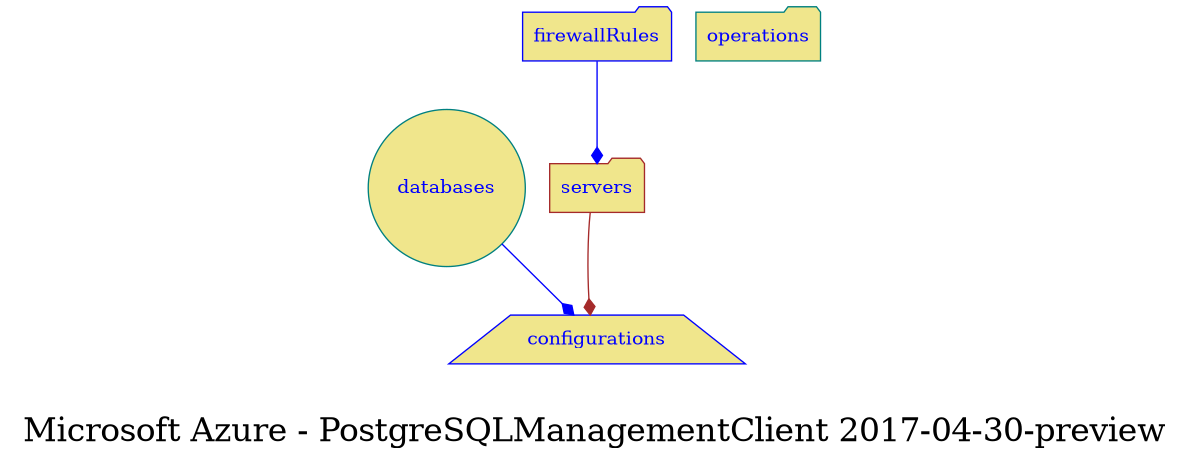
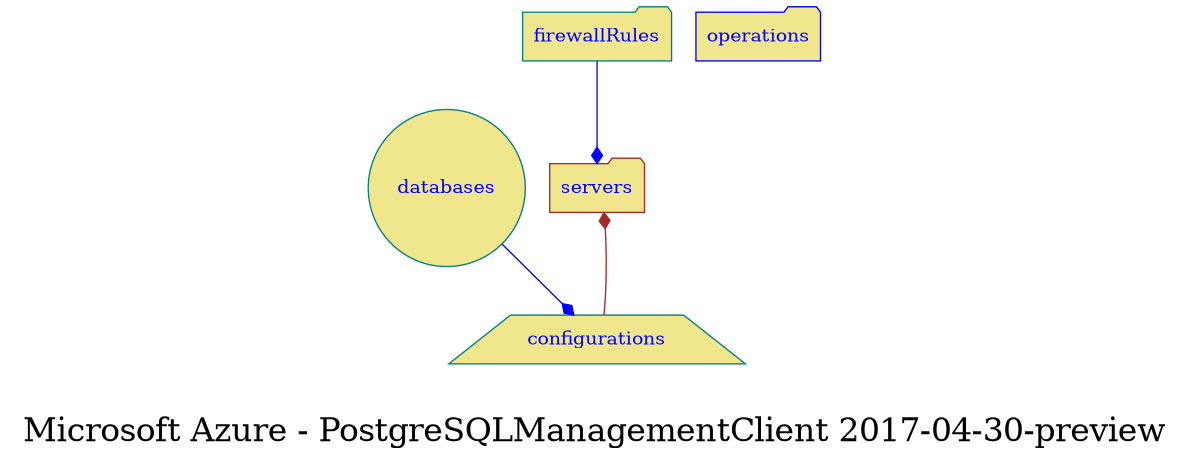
(597, 37) -> (597, 37)
(758, 37) -> (758, 37)
(588, 256) -> (606, 272)
(597, 339) -> (597, 339)
